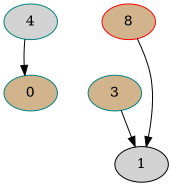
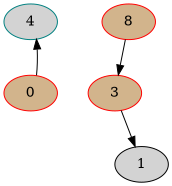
(24, 52) -> (37, 62)
(152, 87) -> (123, 52)
(31, 93) -> (31, 93)
(115, 93) -> (115, 93)
